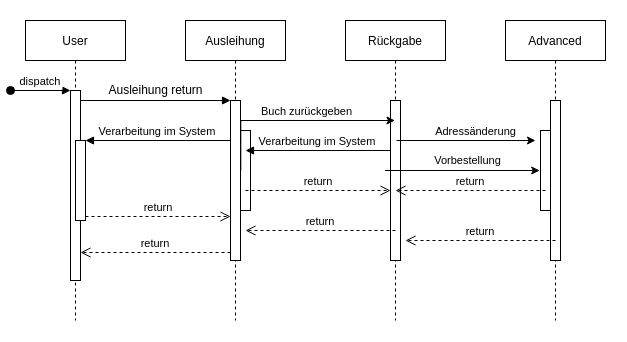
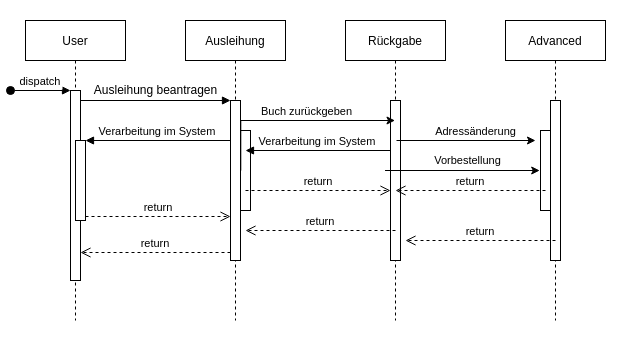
(156, 91) -> (156, 91)
